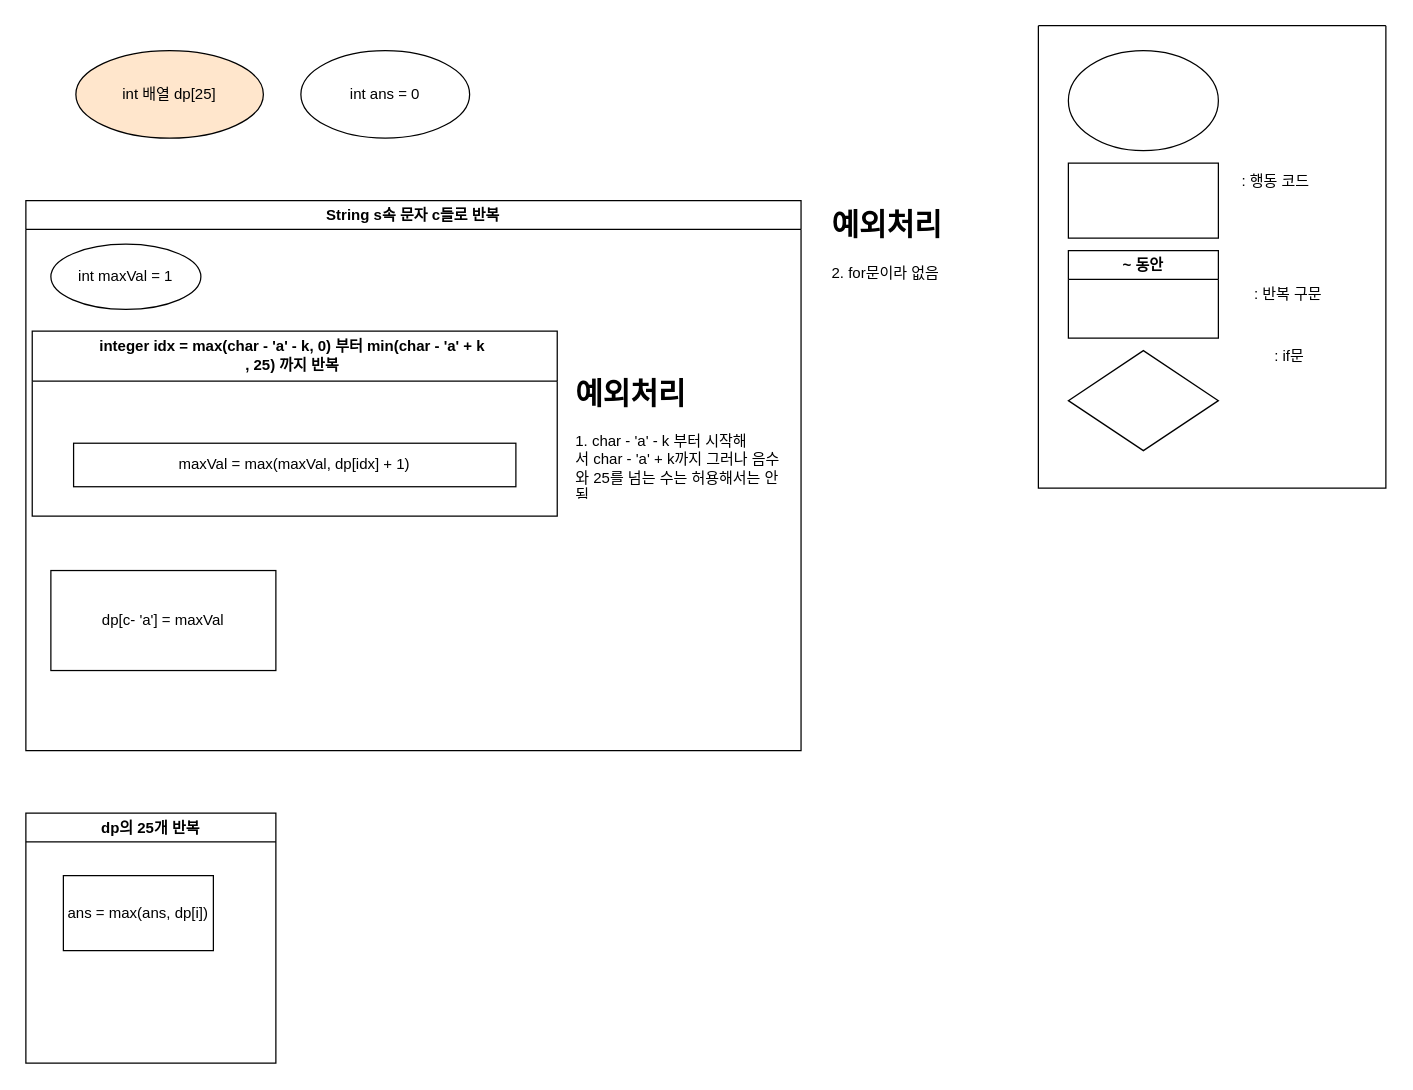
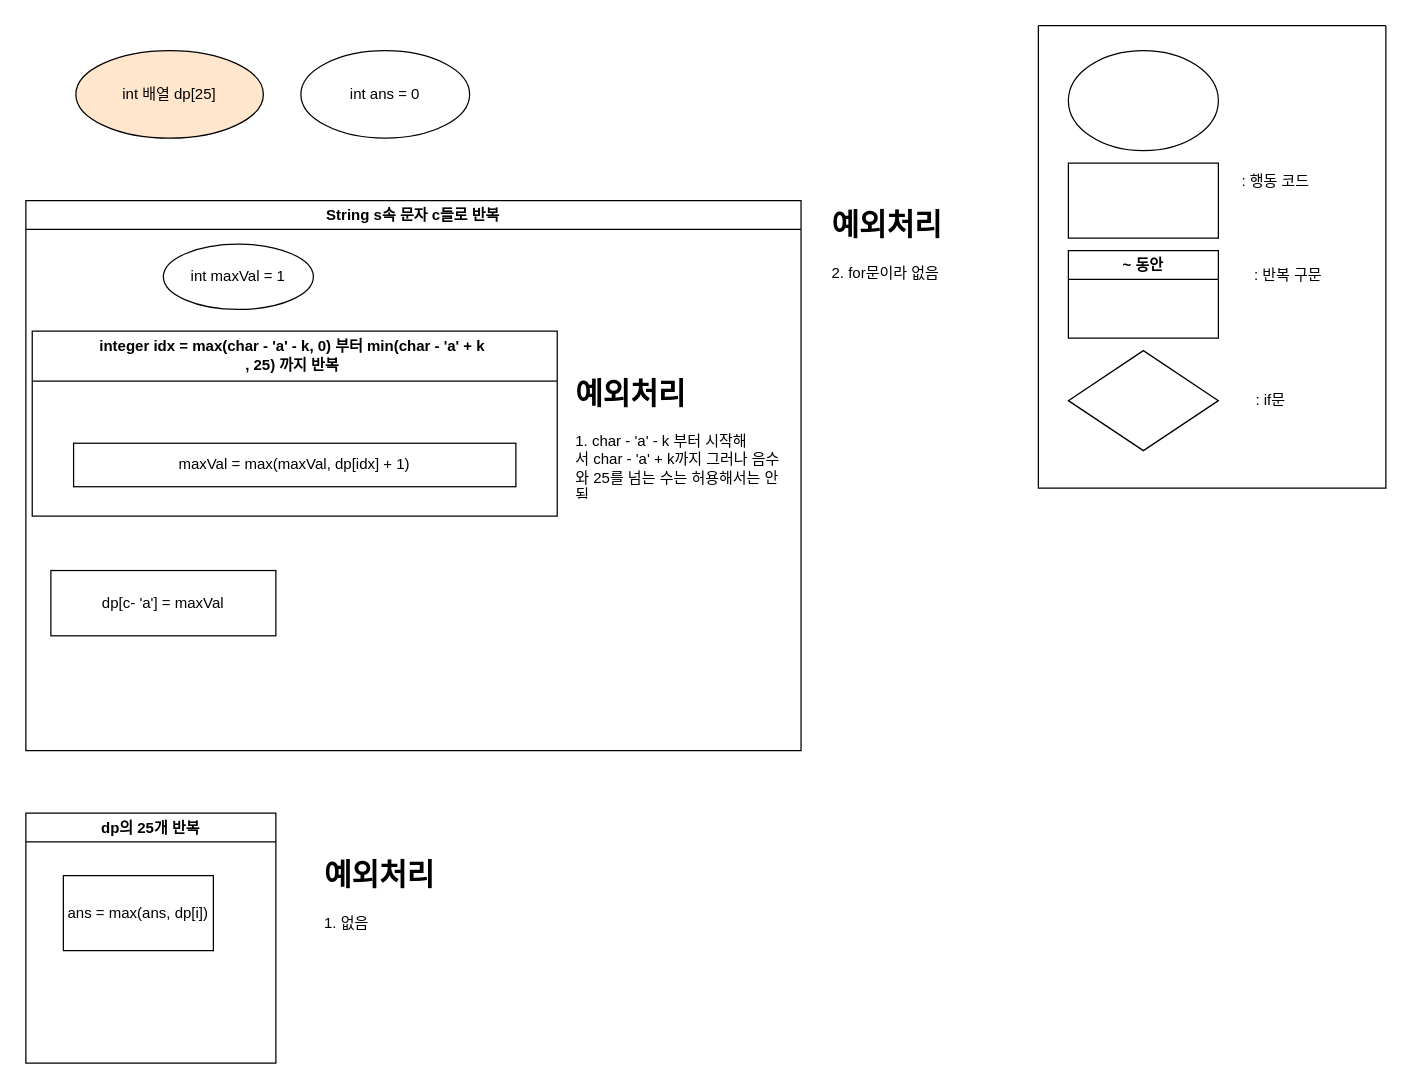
(126, 277) -> (238, 277)
(1288, 294) -> (1288, 276)
(1289, 357) -> (1271, 401)
(163, 621) -> (163, 603)
none -> (437, 926)
